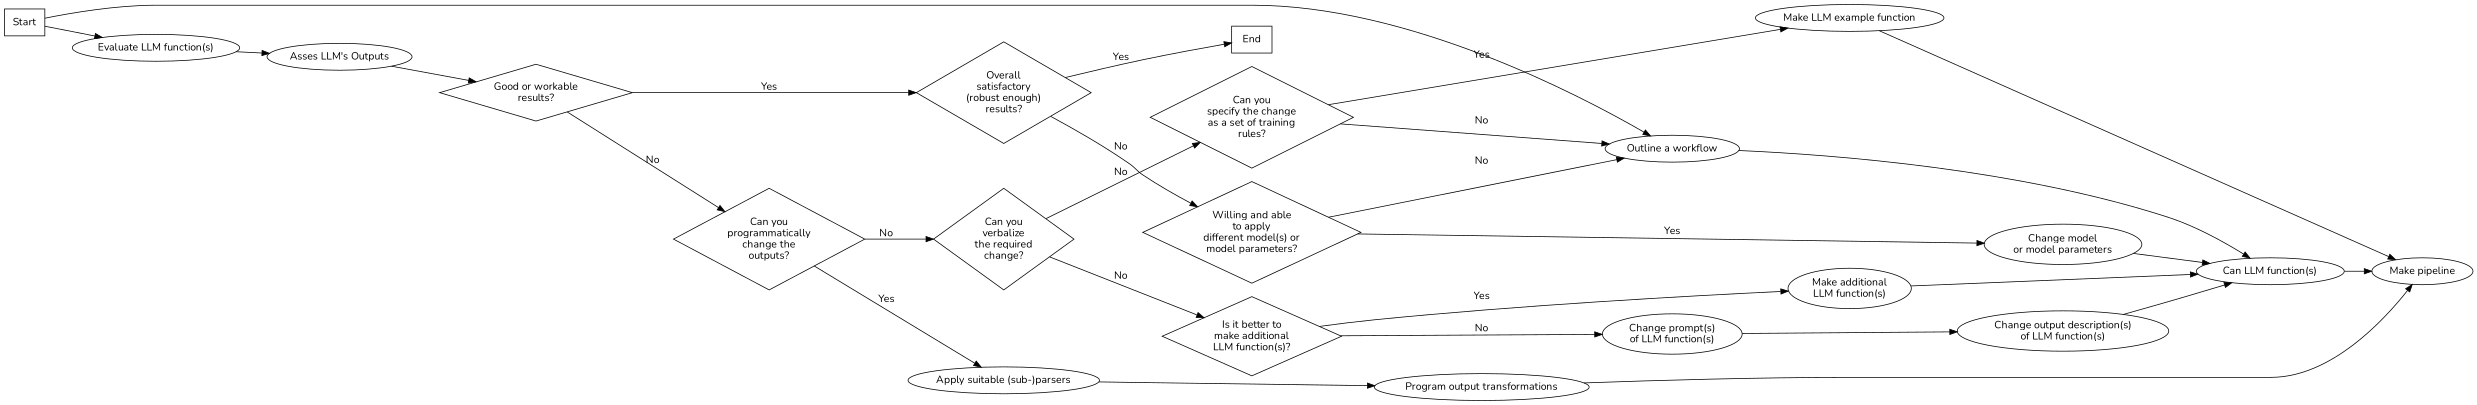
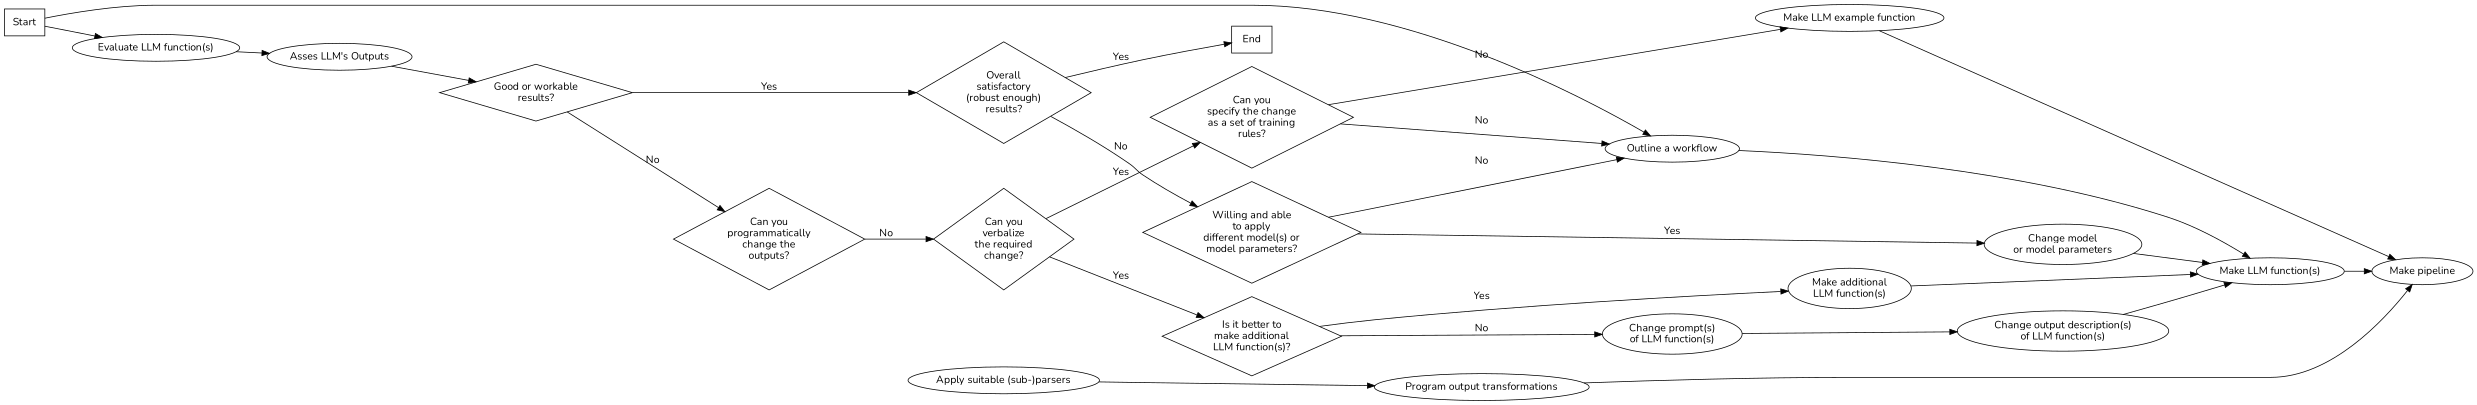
(1482, 55) -> (1482, 55)
(1121, 172) -> (1121, 172)
(2270, 271) -> (2270, 271)
(1121, 276) -> (1121, 276)
(894, 315) -> none
